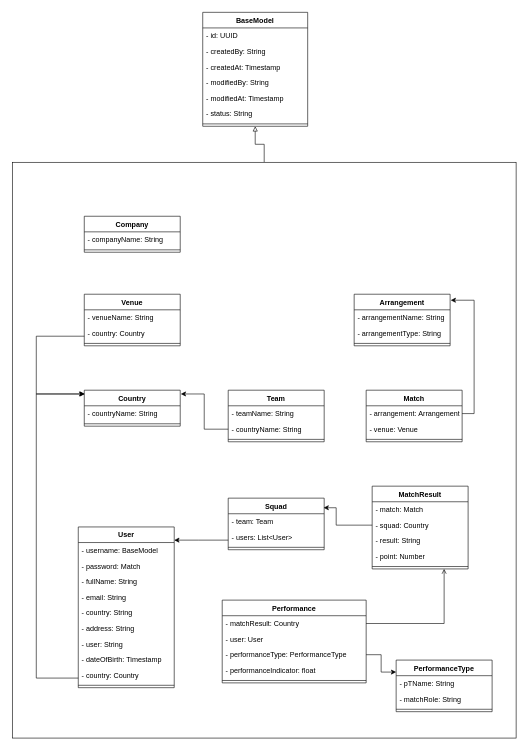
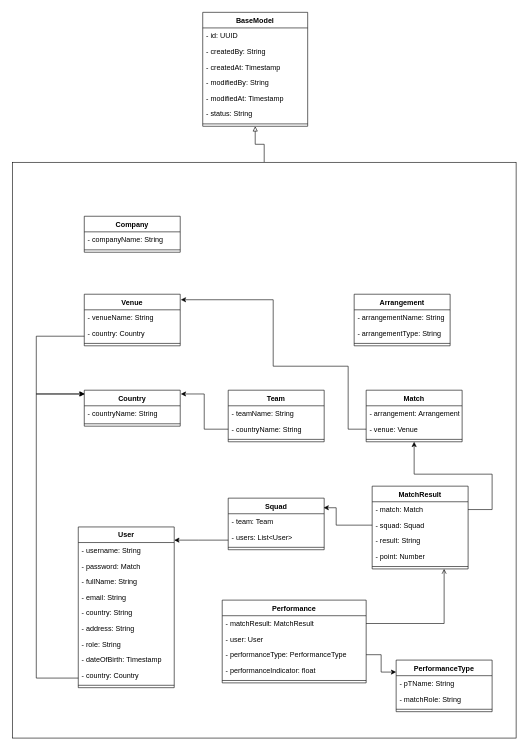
none -> (348, 366)
(470, 414) -> none
none -> (482, 510)
(405, 526) -> (401, 526)
(120, 551) -> (114, 551)
(266, 624) -> (273, 624)
(106, 644) -> (105, 644)
